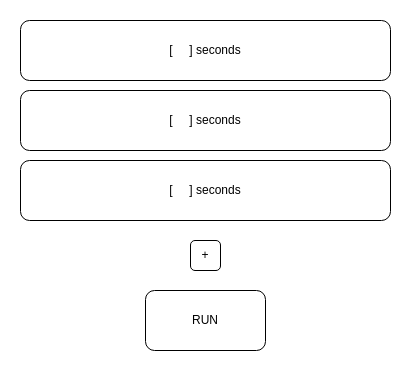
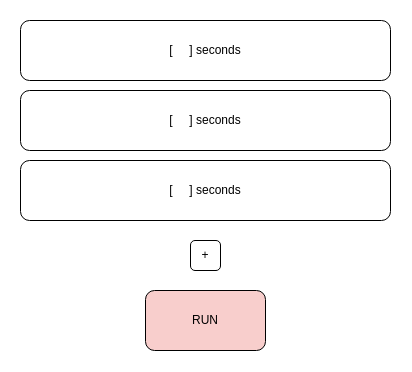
(206, 321) -> (206, 321)
